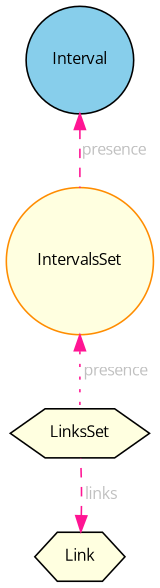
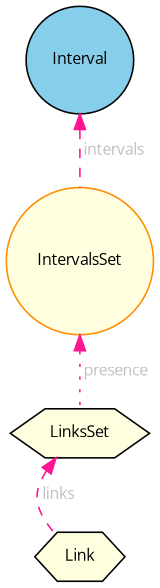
(112, 151) -> (112, 151)
(81, 487) -> (38, 504)
